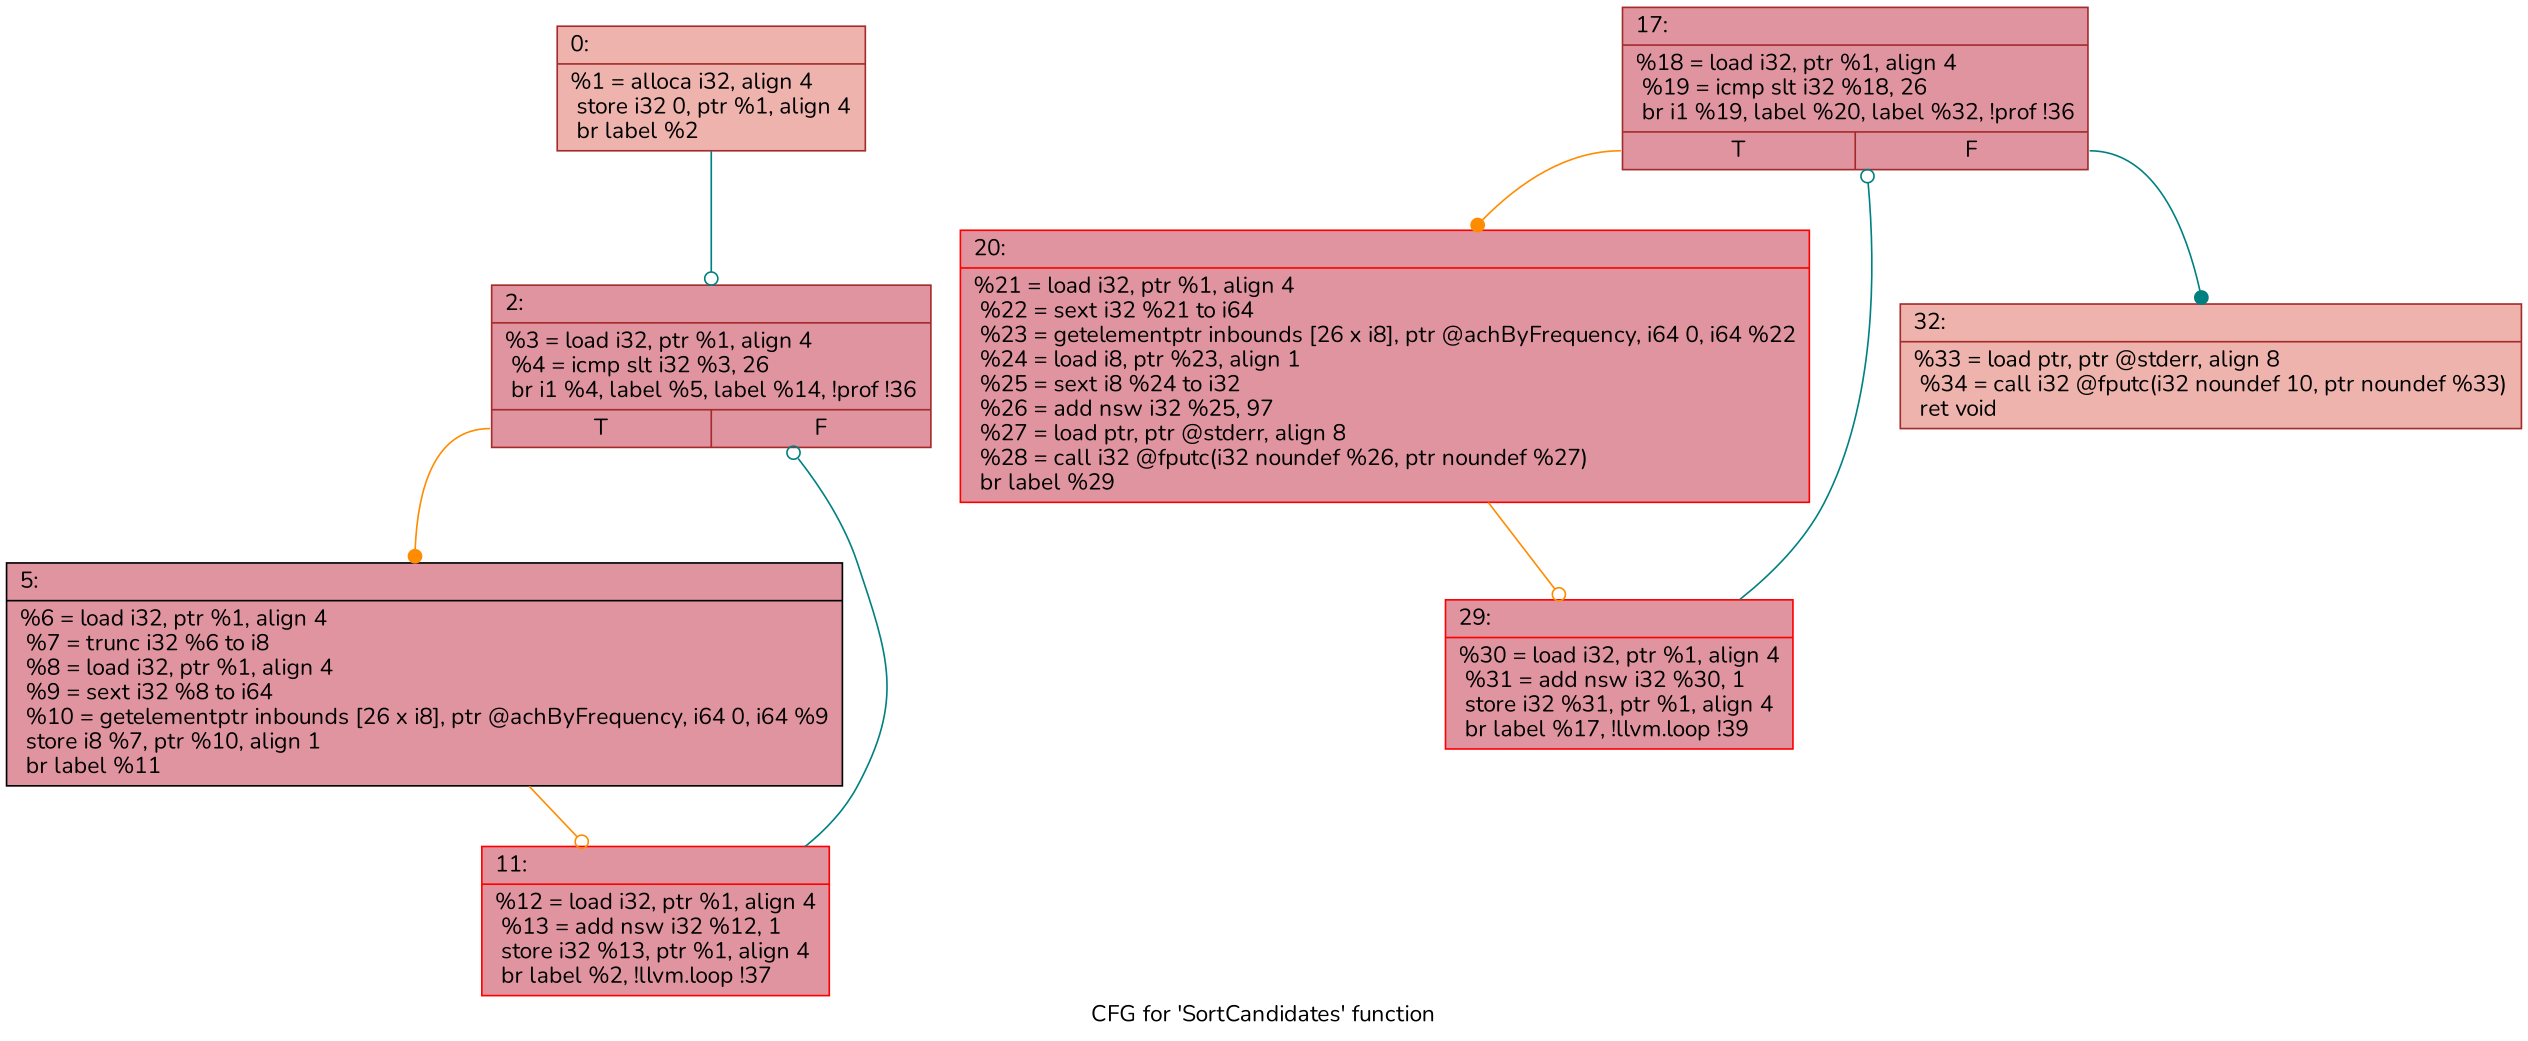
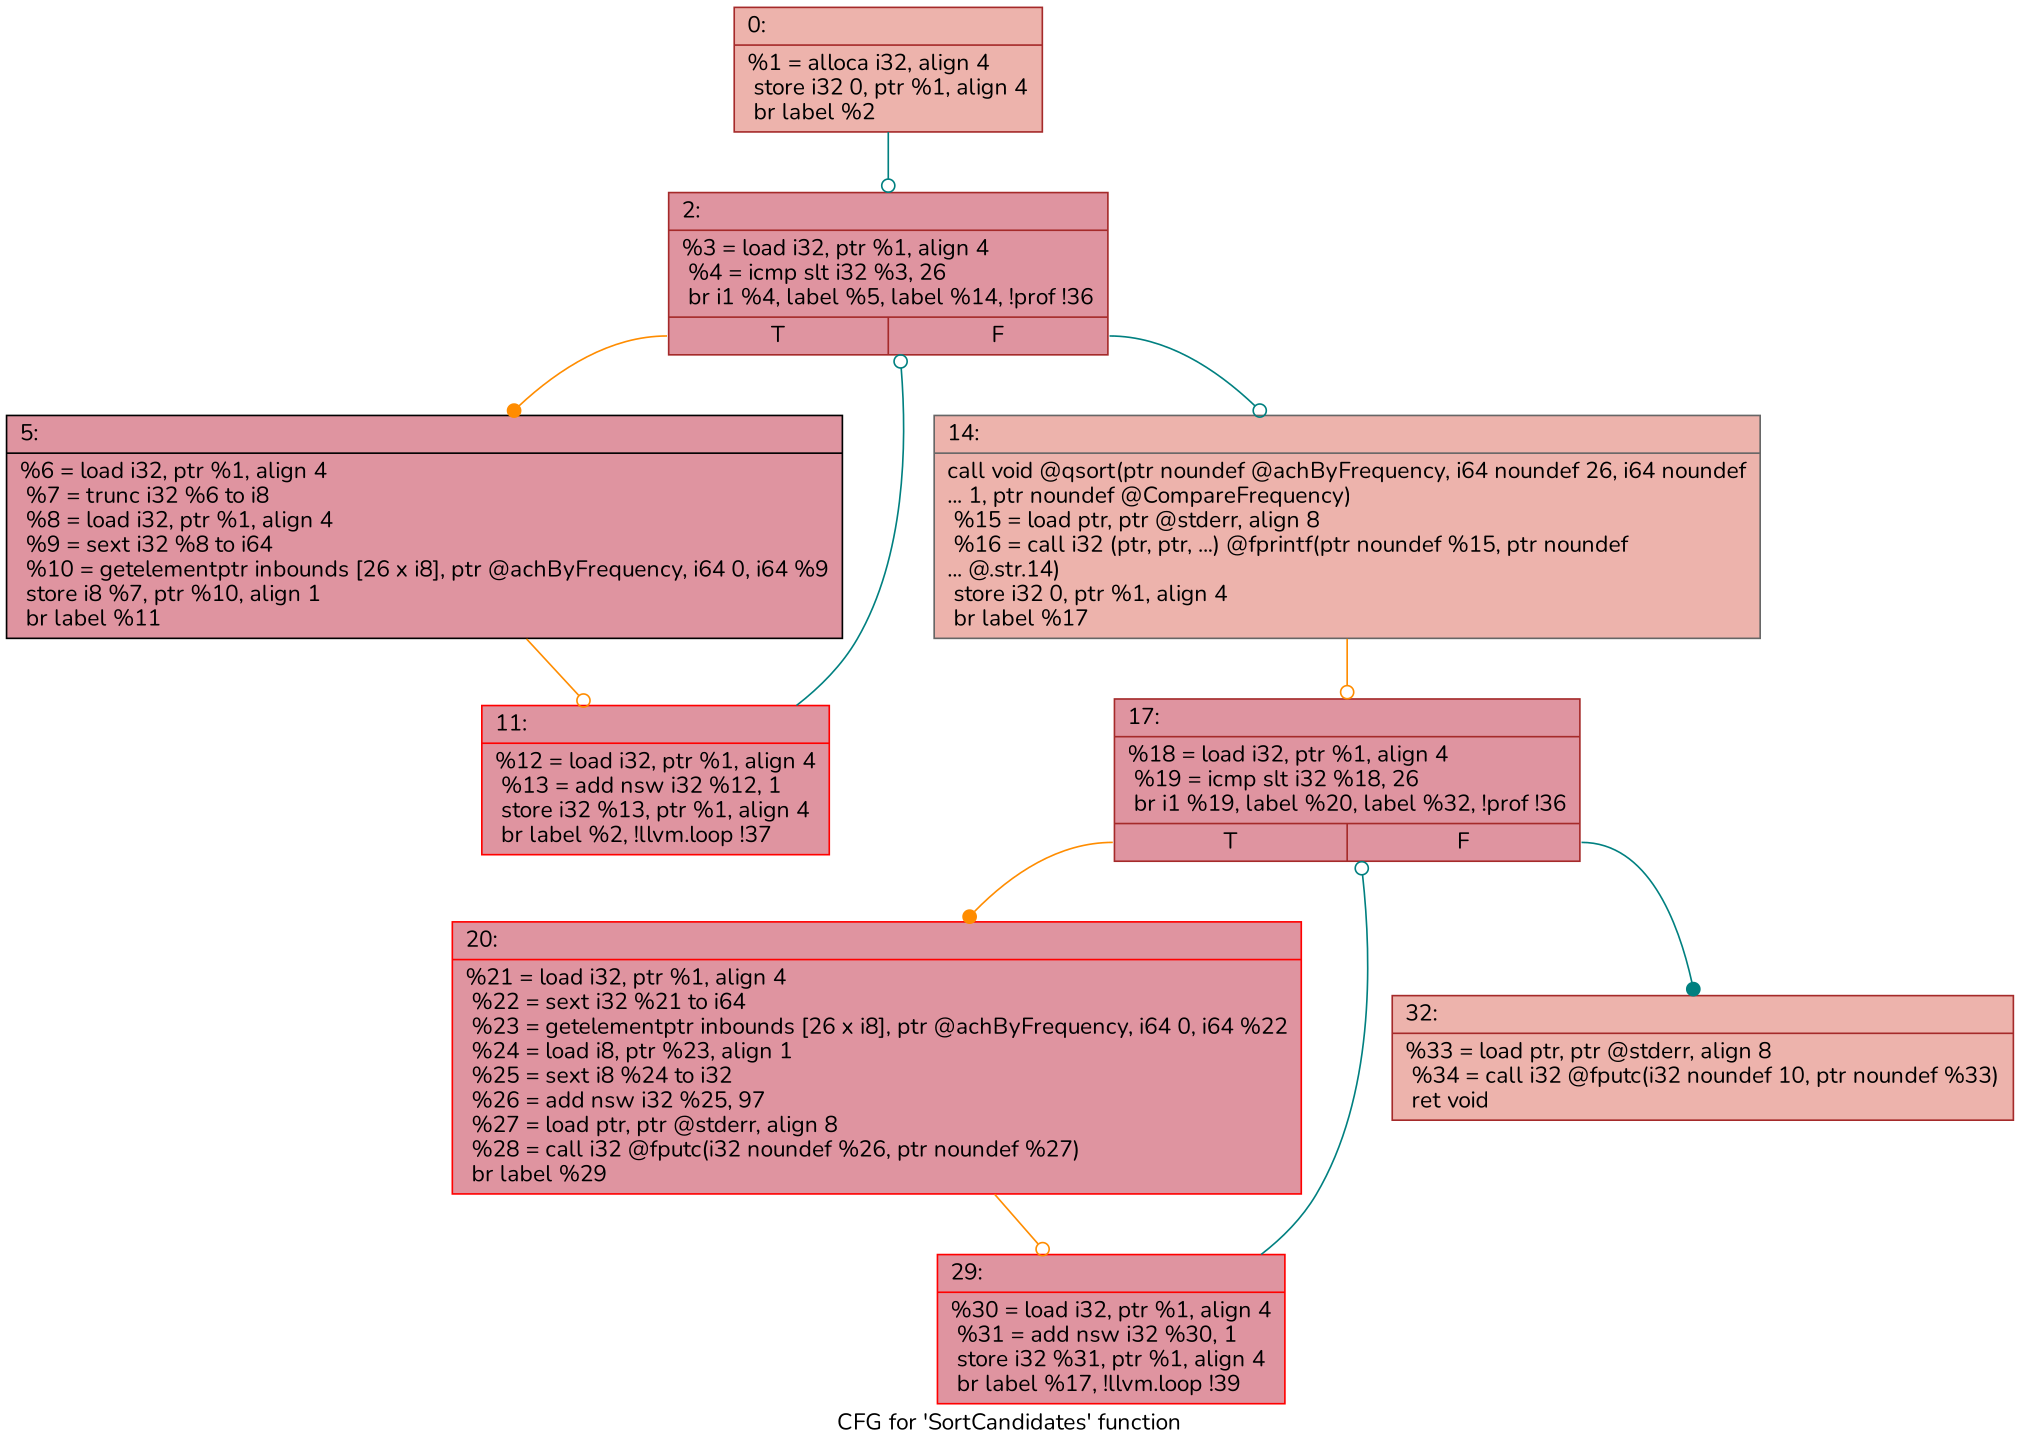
none -> (1347, 527)
